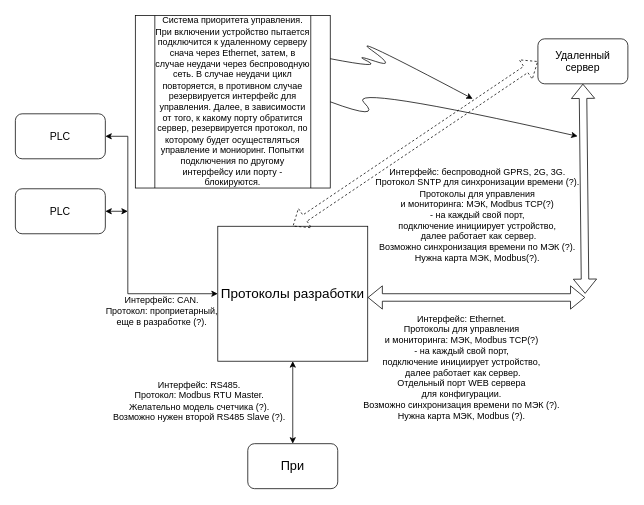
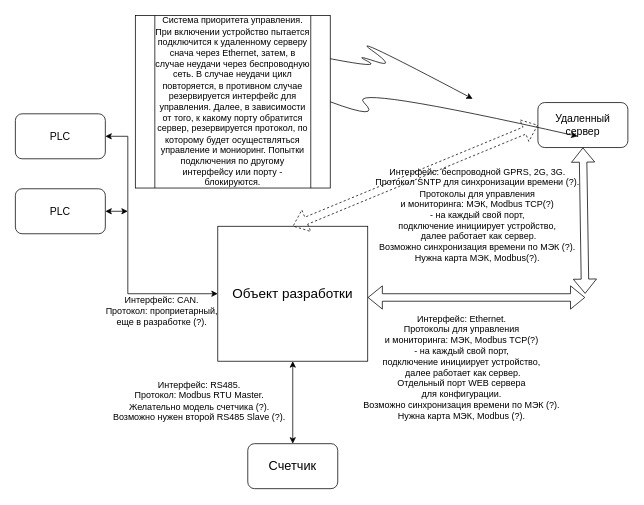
(583, 61) -> (583, 125)
(293, 294) -> (293, 294)
(293, 466) -> (293, 466)
